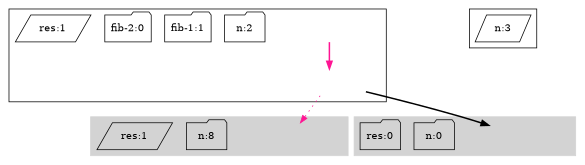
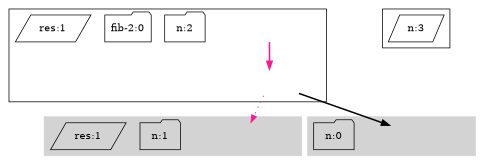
(188, 28) -> none
(207, 136) -> (160, 136)
(380, 136) -> none
